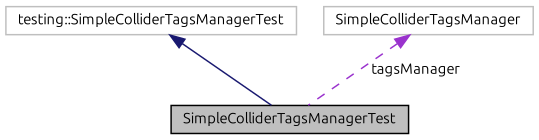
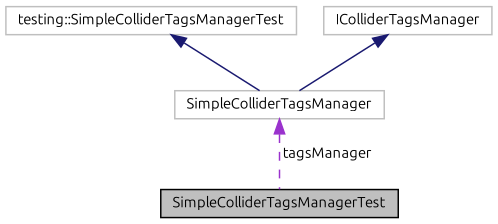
none -> (408, 21)
(227, 74) -> (222, 67)
